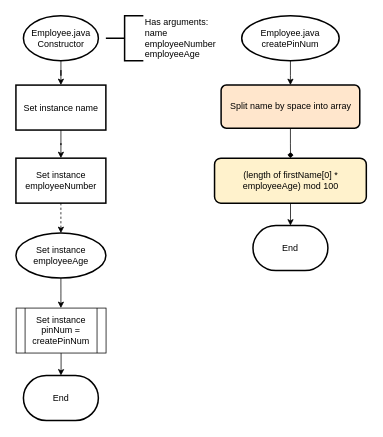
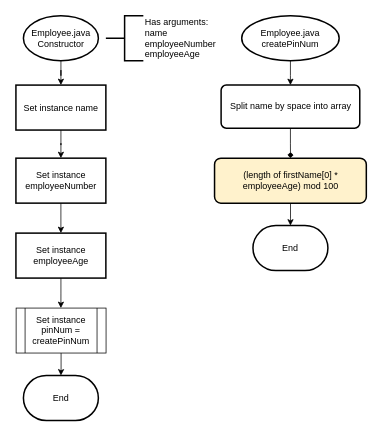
(291, 106) -> (291, 106)
(61, 215) -> (61, 215)
(61, 255) -> (61, 255)
